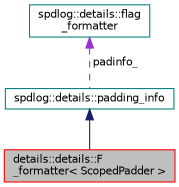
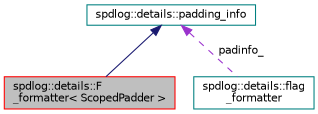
(90, 68) -> (213, 55)
(90, 166) -> (90, 93)
